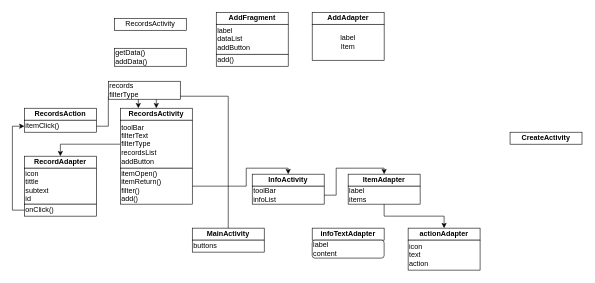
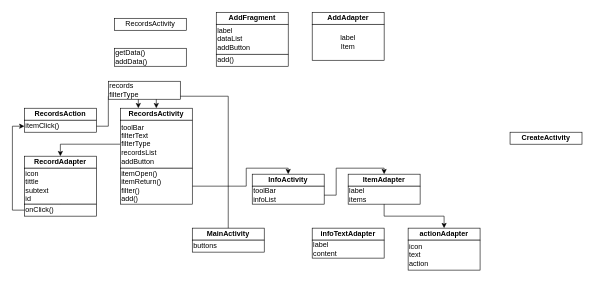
(348, 249) -> (348, 249)
